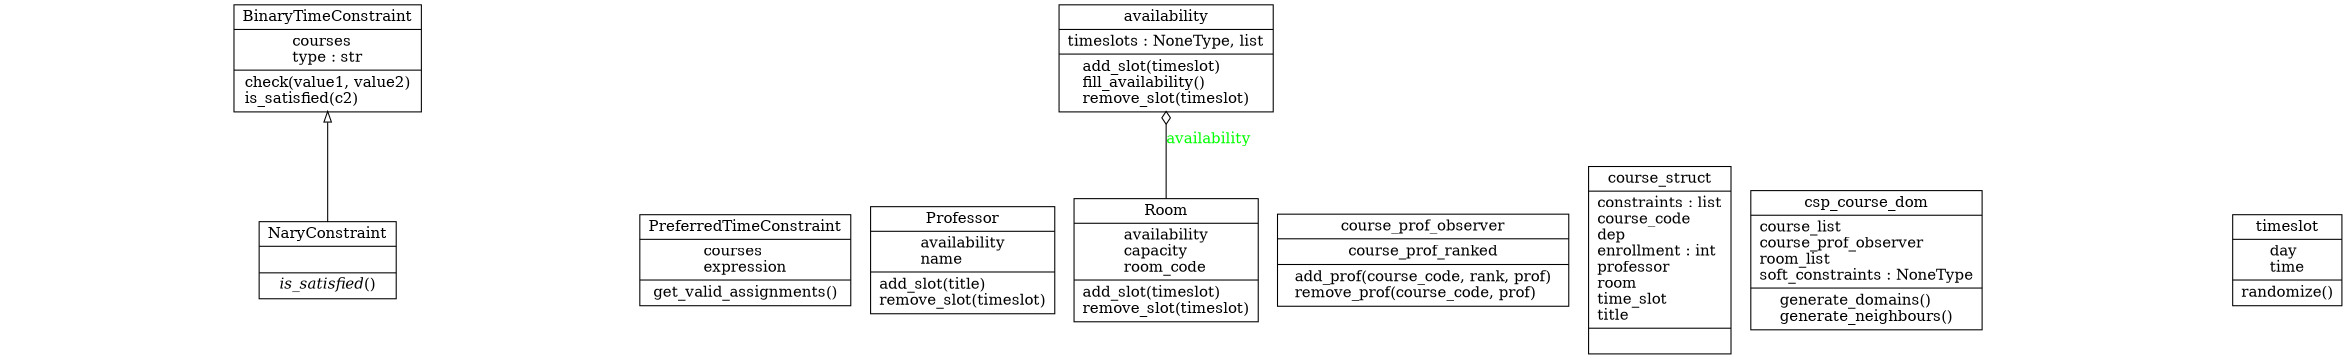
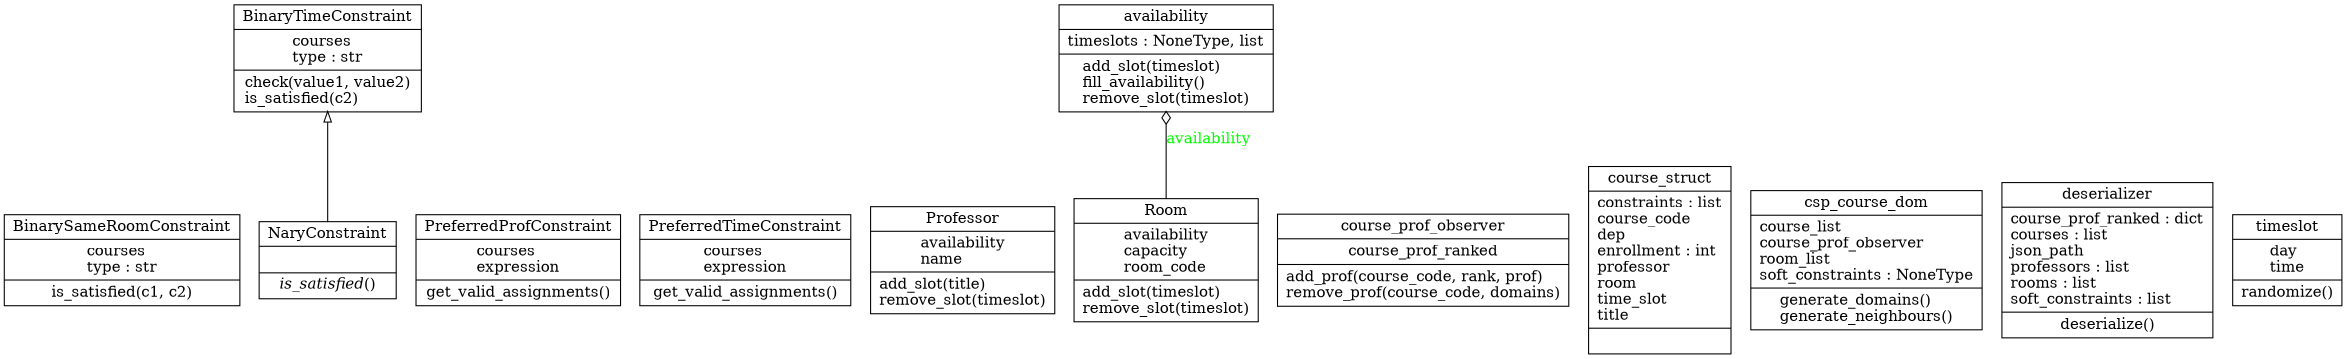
none -> (122, 260)
none -> (518, 260)
none -> (2107, 260)
(1416, 293) -> (1423, 293)
